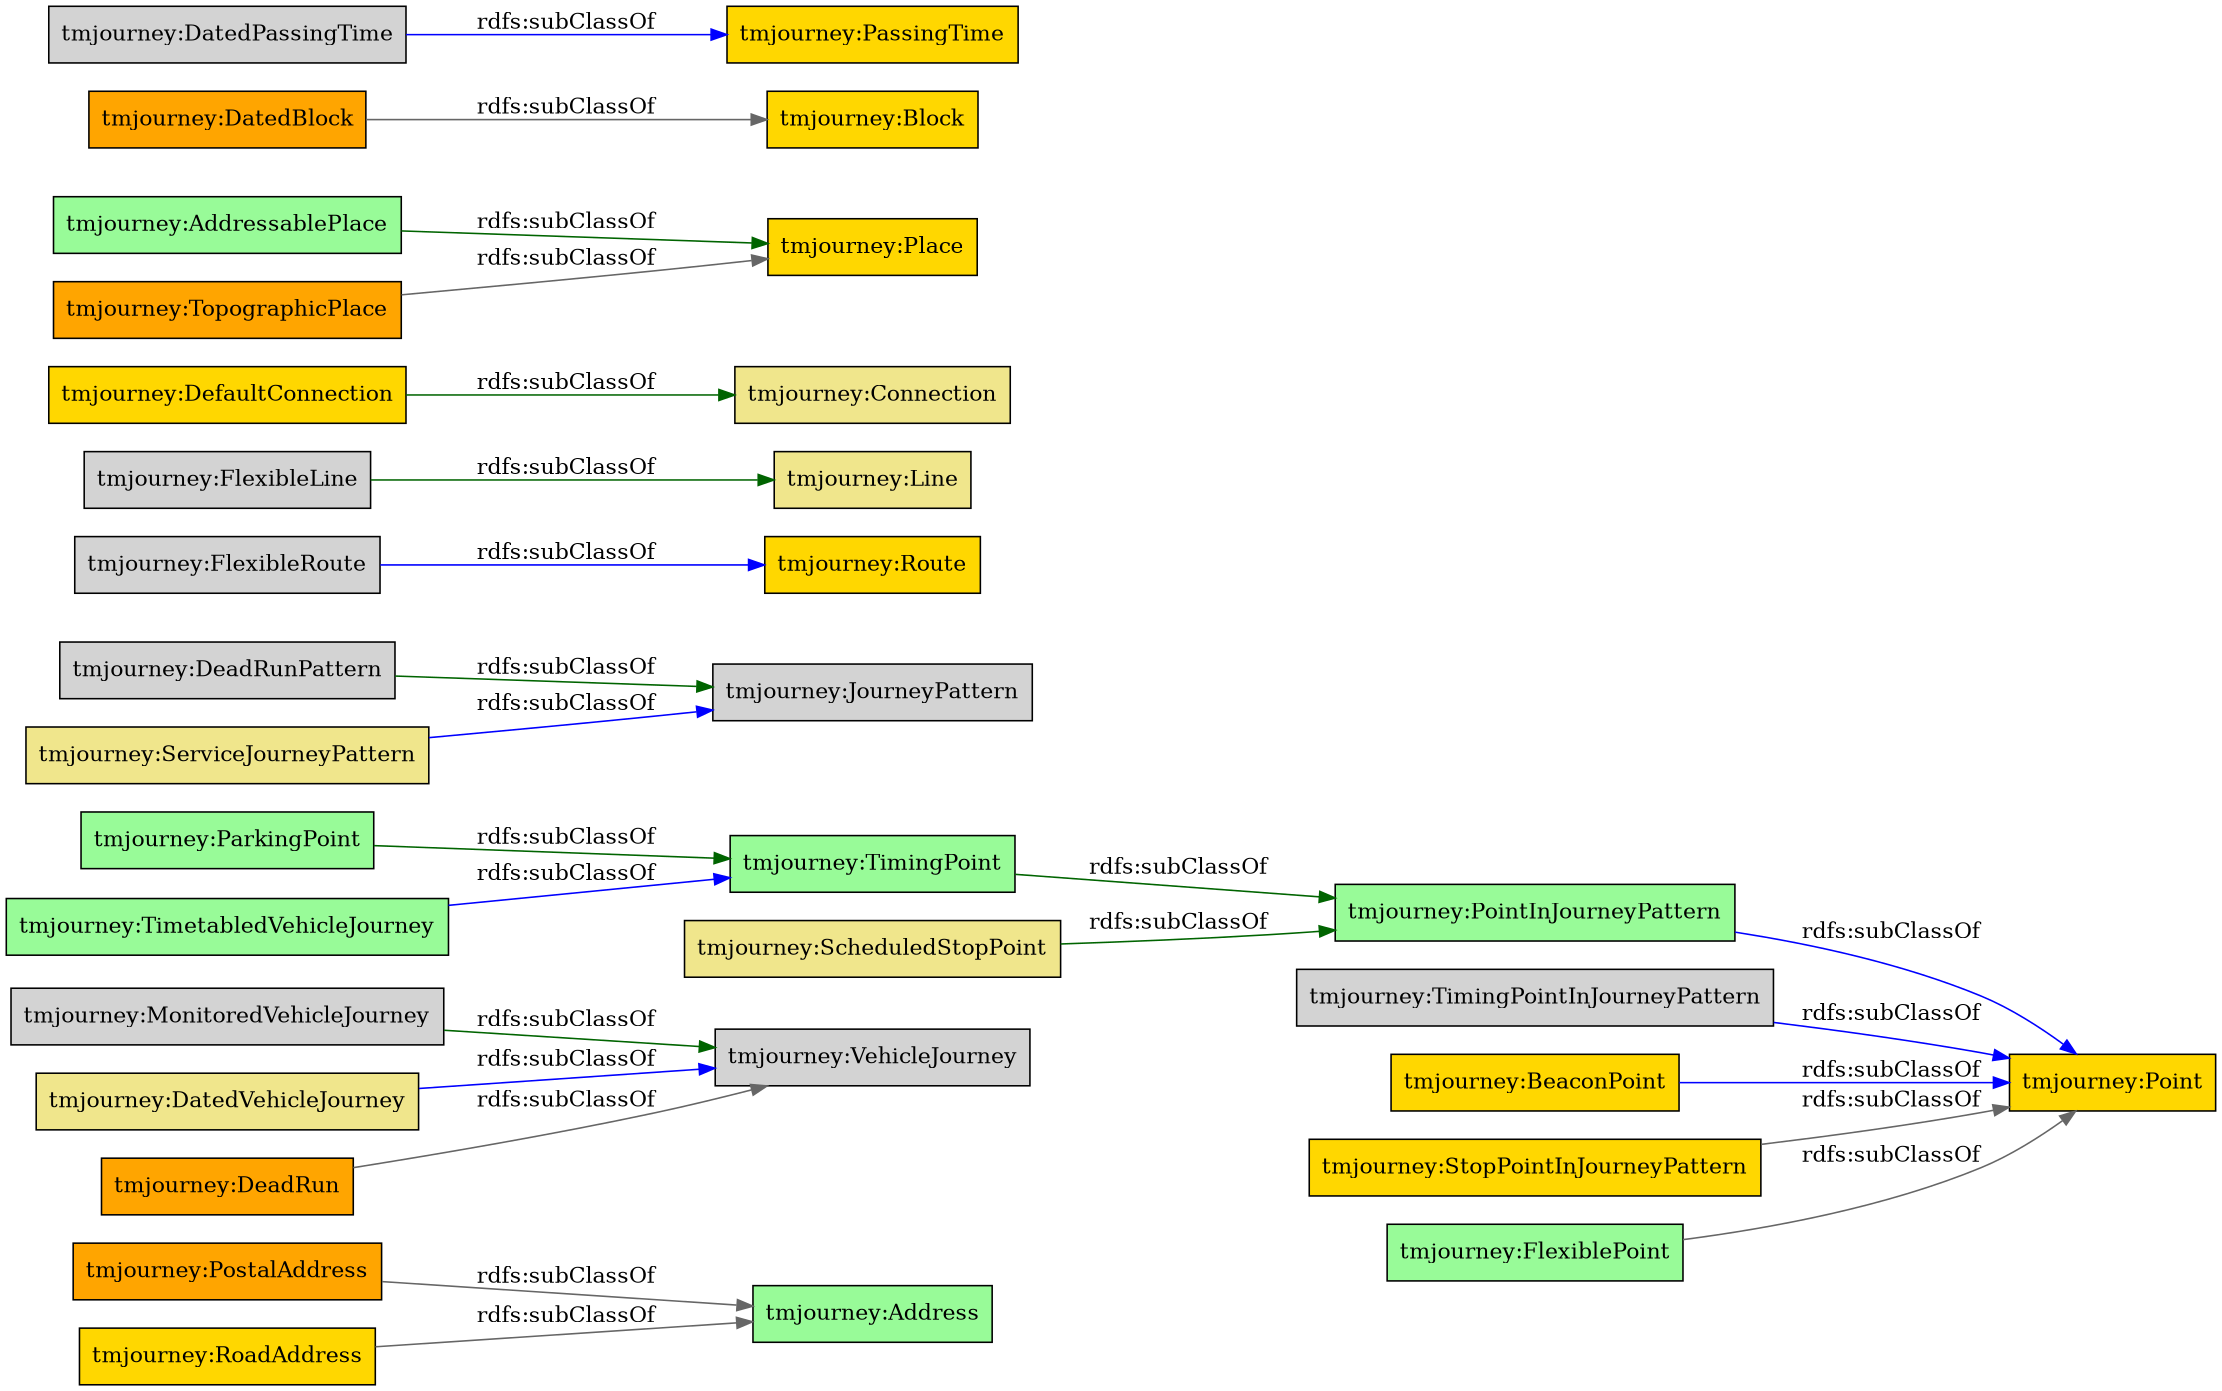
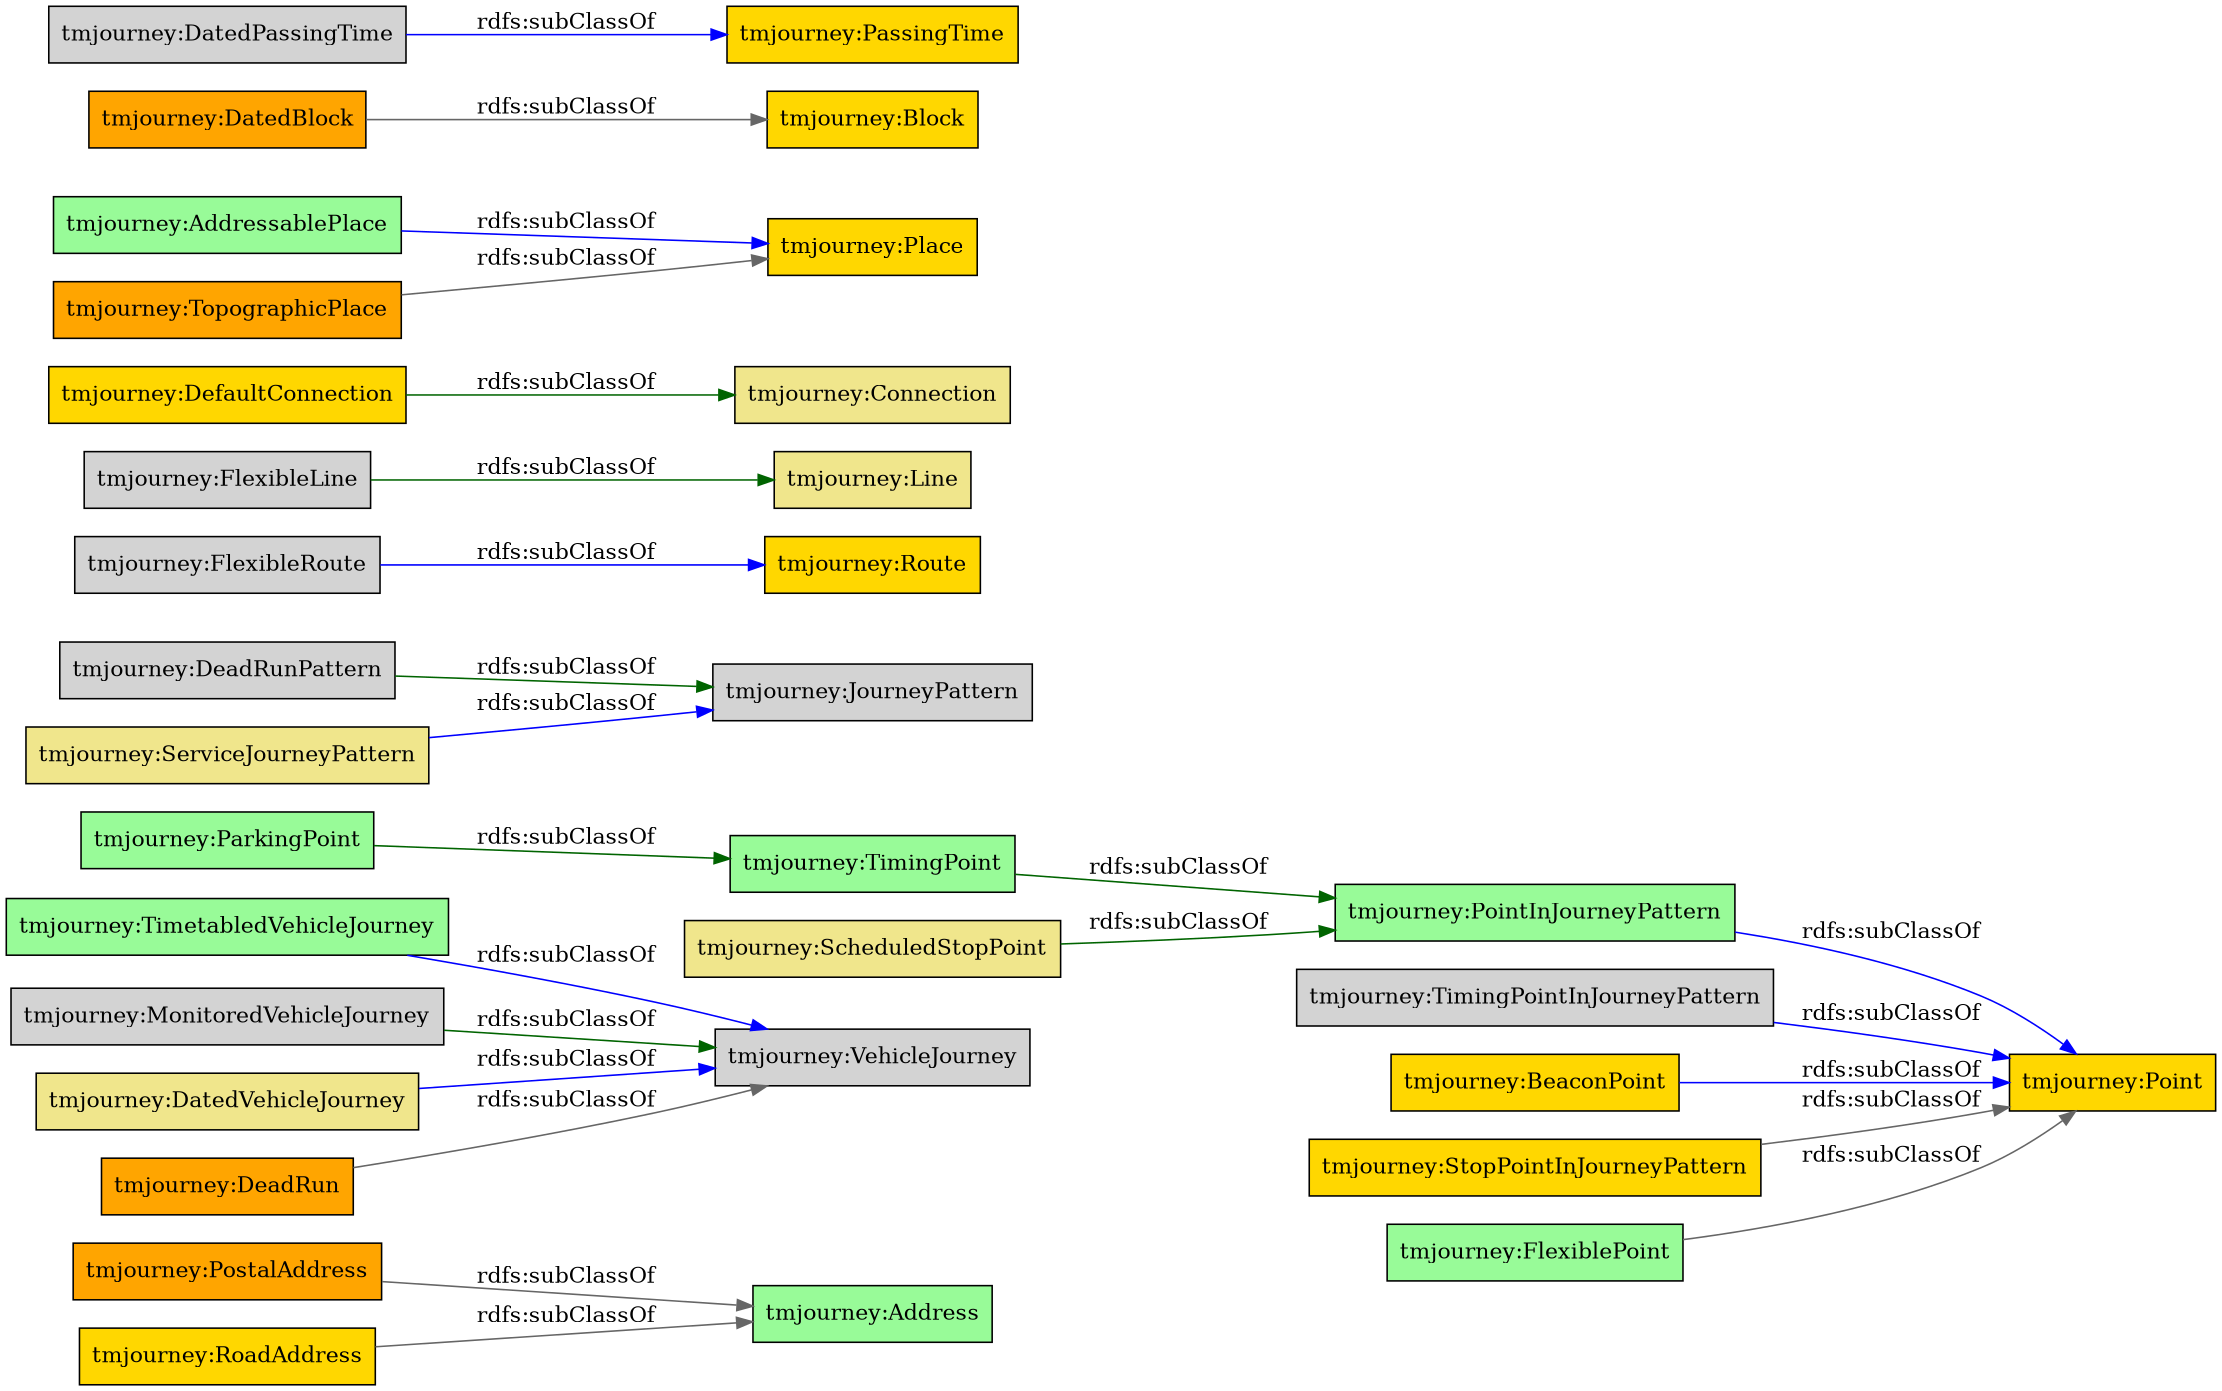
(577, 237) -> (577, 237)
(581, 892) -> (580, 987)
